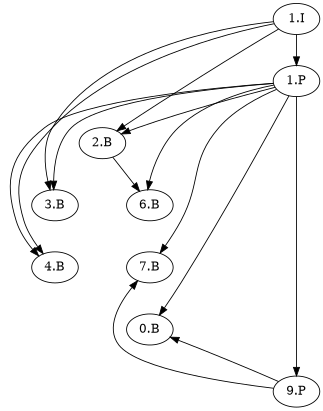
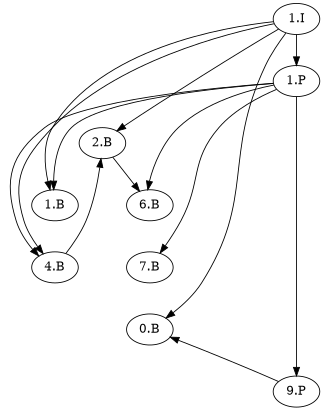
(191, 111) -> (89, 213)
(229, 203) -> (238, 177)
(55, 205) -> (55, 205)
(163, 367) -> none
